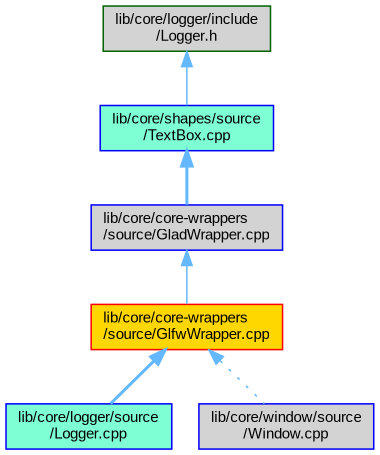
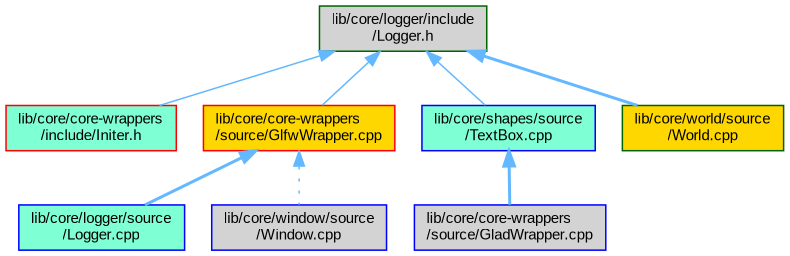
none -> (91, 128)
none -> (703, 128)
(187, 285) -> (345, 84)
